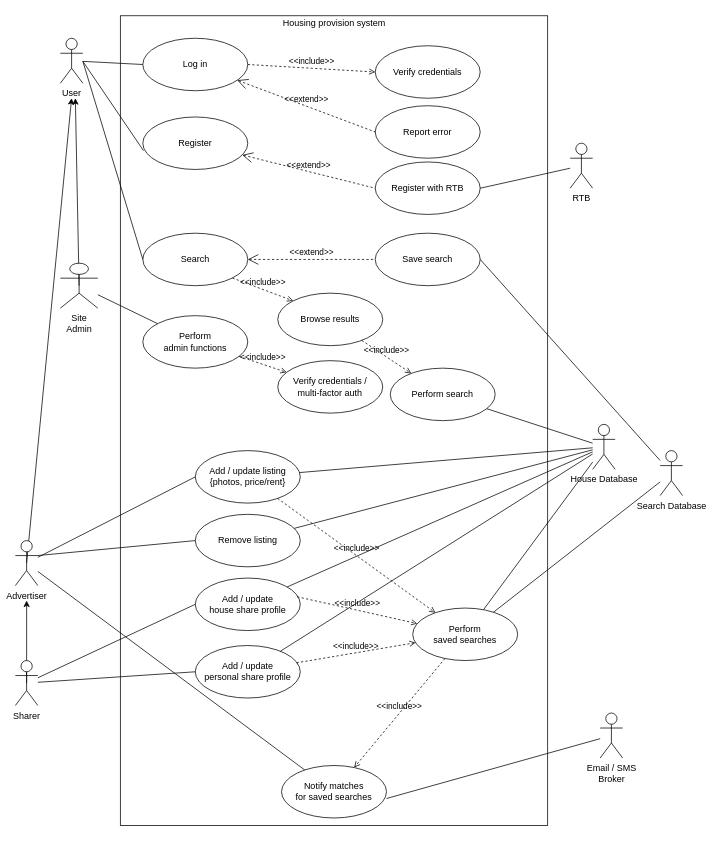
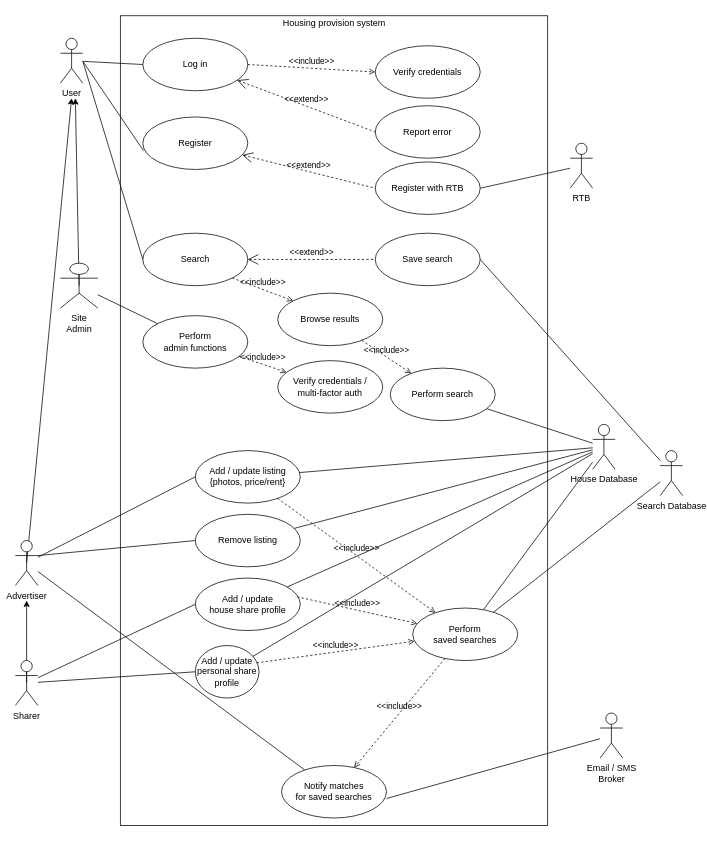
(248, 672) -> (227, 672)
